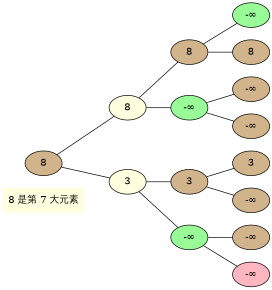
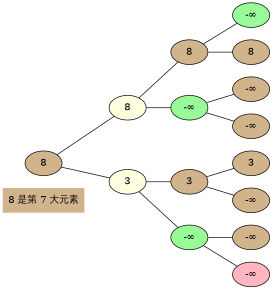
(44, 200) -> (44, 200)
